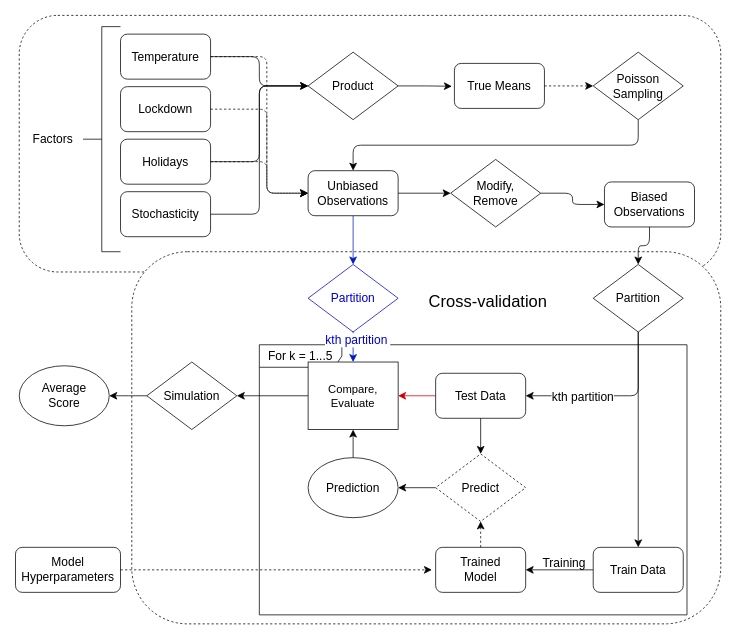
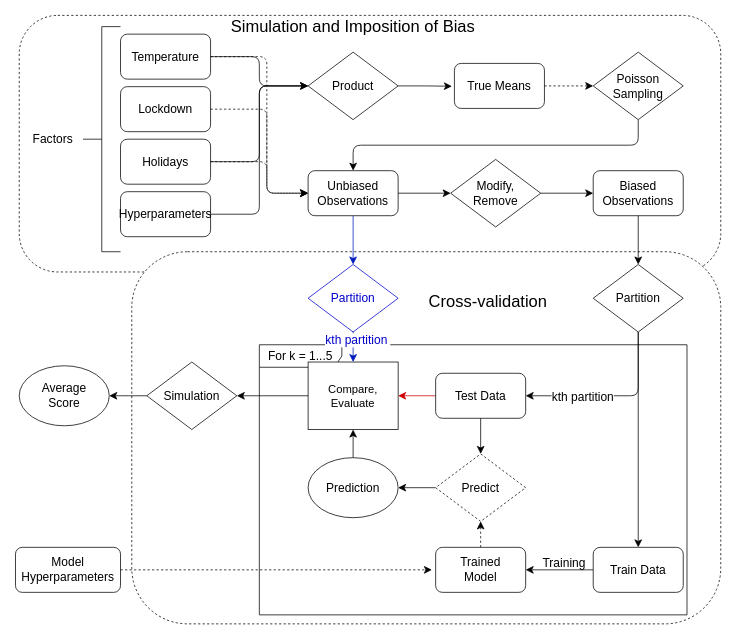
none -> (353, 27)
(649, 204) -> (638, 193)
(165, 214) -> (165, 214)
